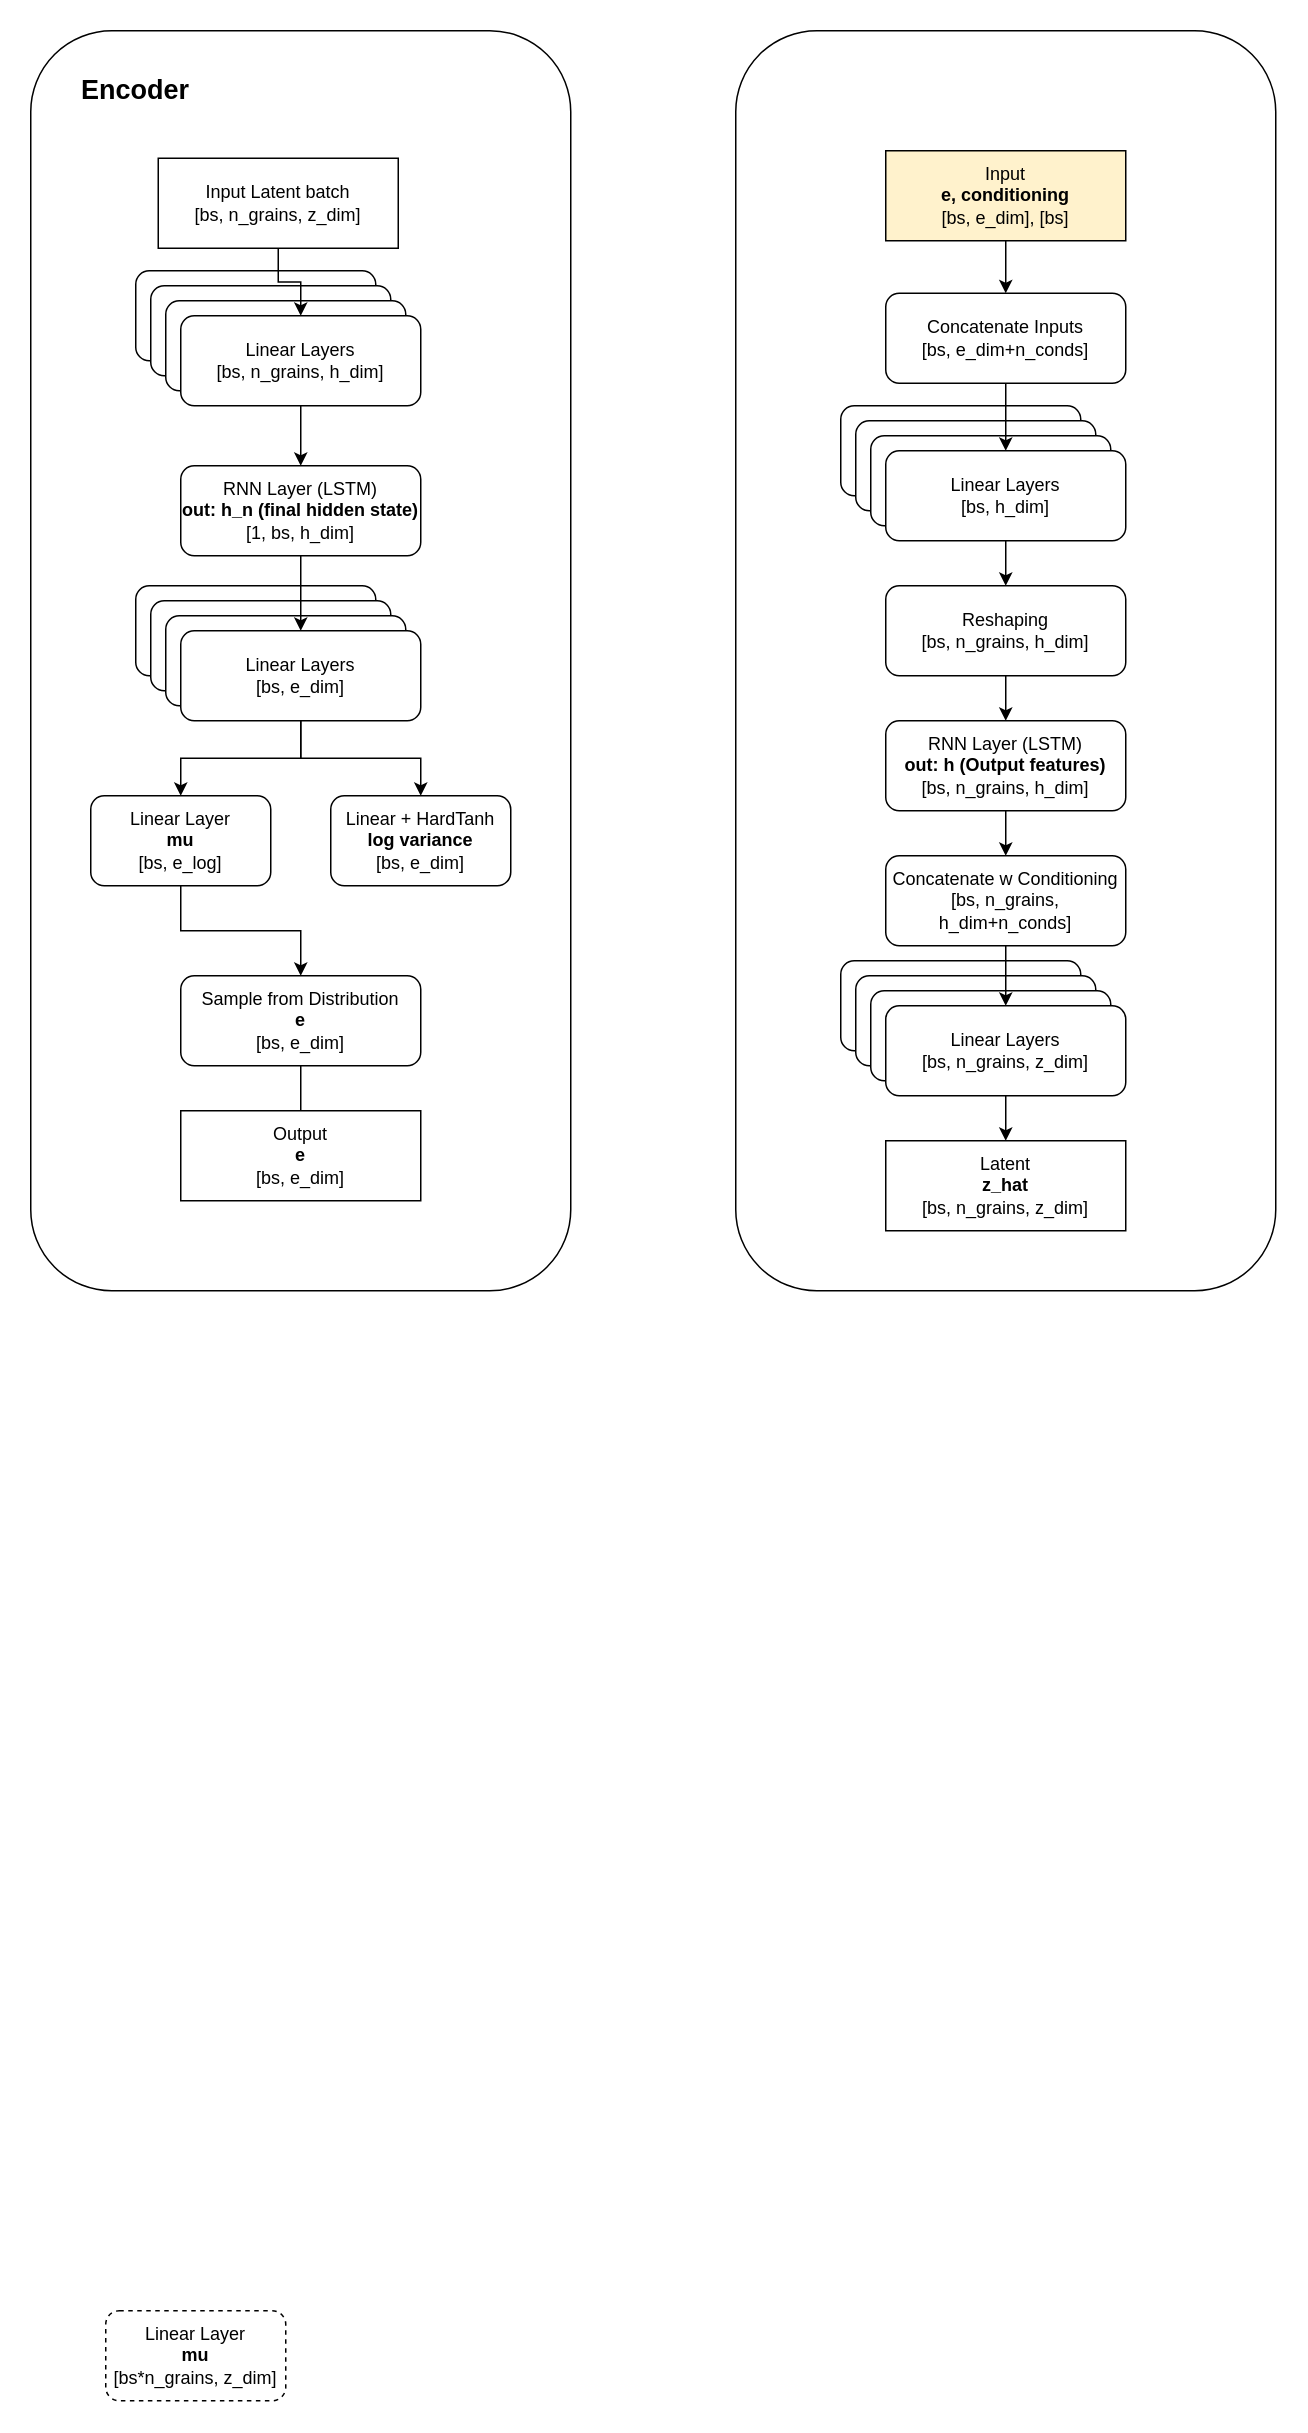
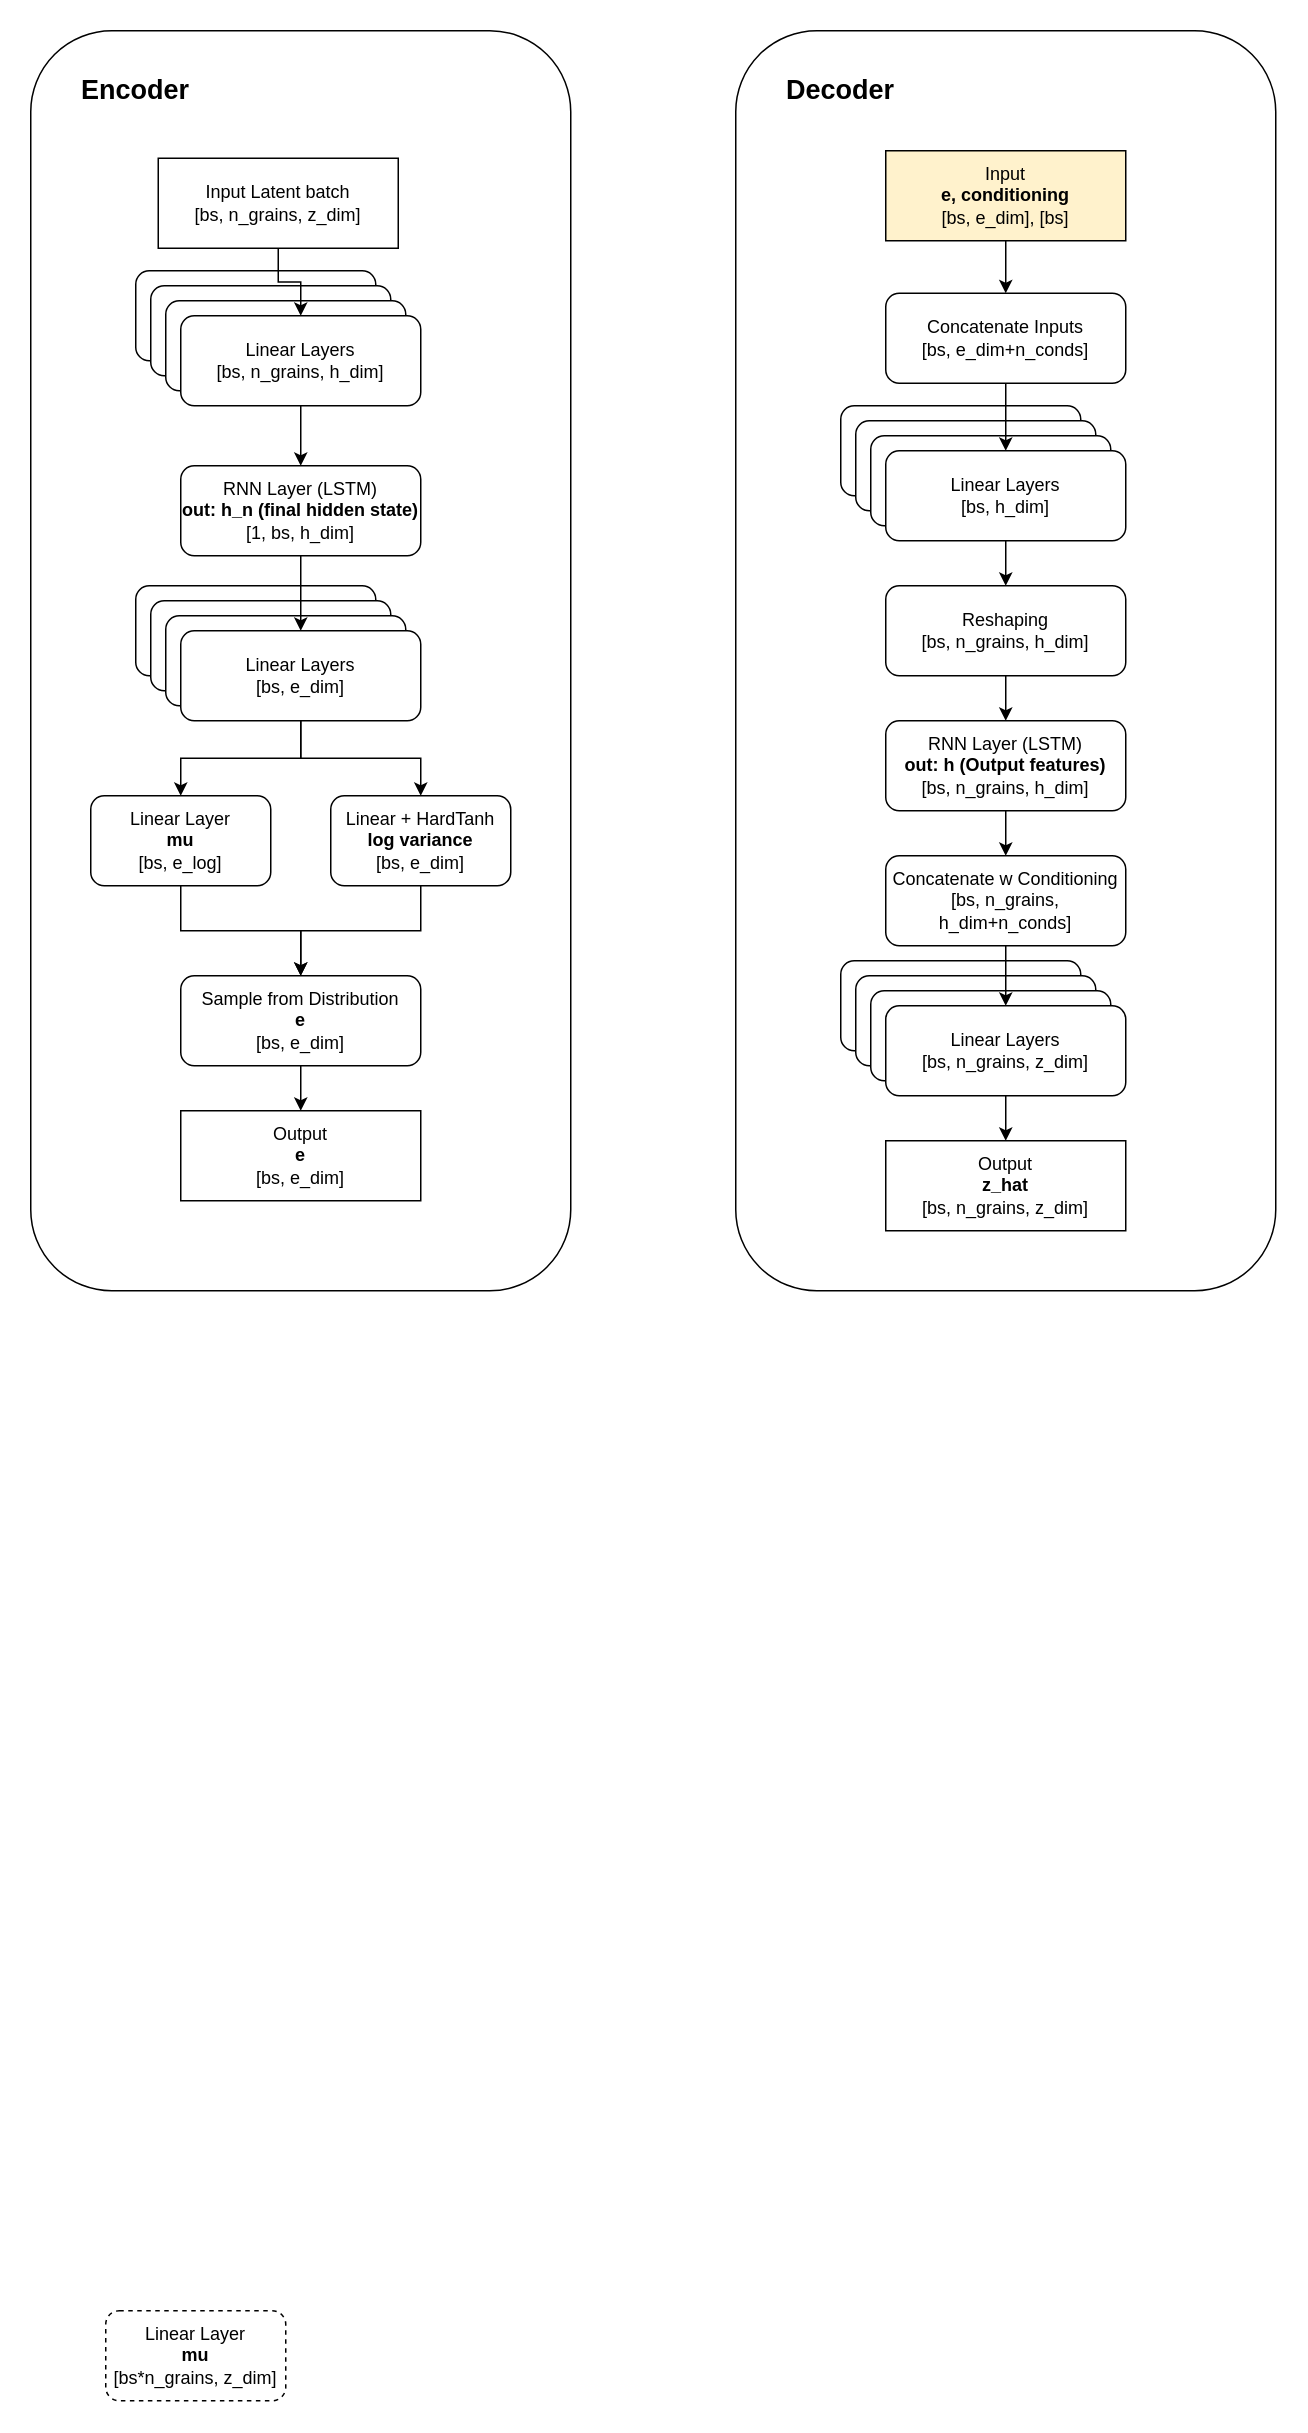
none -> (841, 91)
none -> (385, 931)
(301, 1103) -> (301, 1099)
(1006, 1186) -> (1006, 1186)
